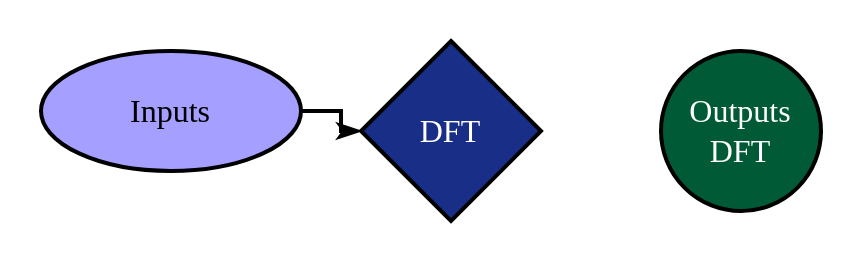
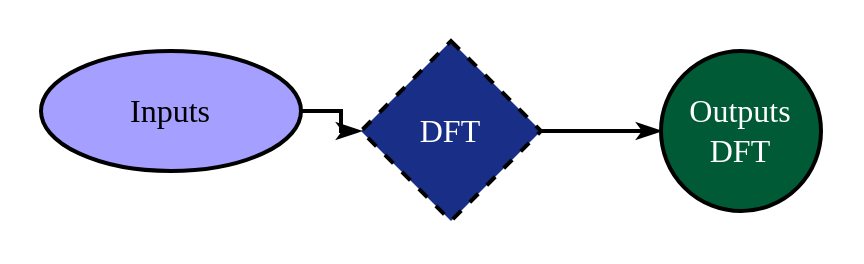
(451, 131) -> (451, 131)
none -> (592, 131)
